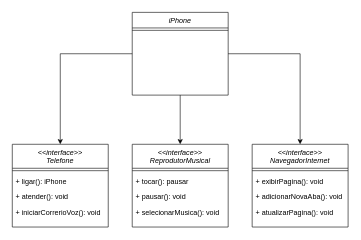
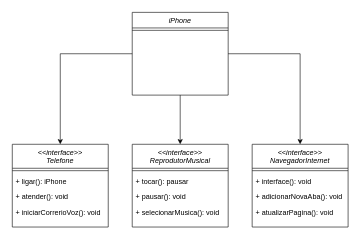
(293, 181) -> (289, 181)
